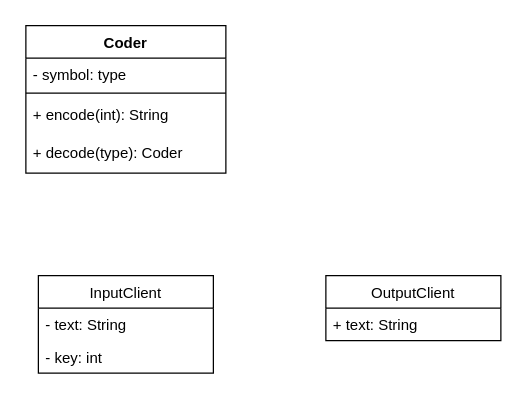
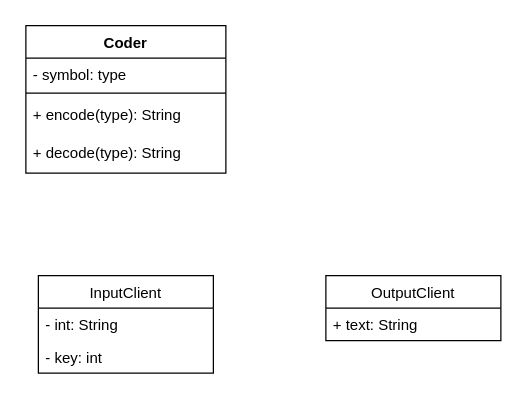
(111, 115) -> (117, 115)
(115, 153) -> (117, 153)
(96, 325) -> (90, 325)
